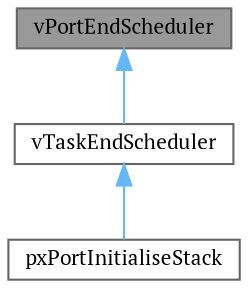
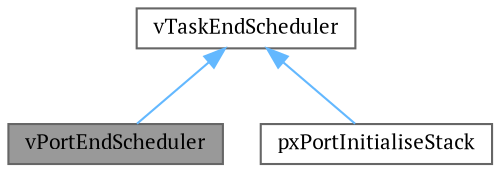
(124, 97) -> (173, 93)
